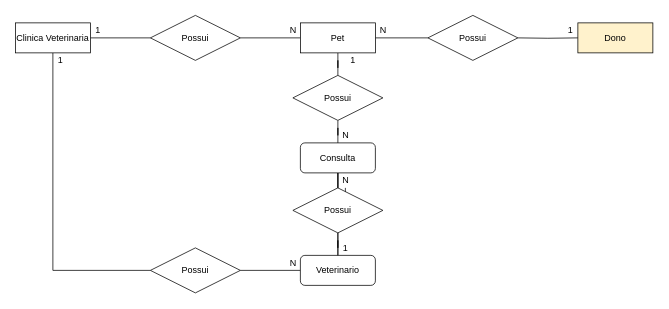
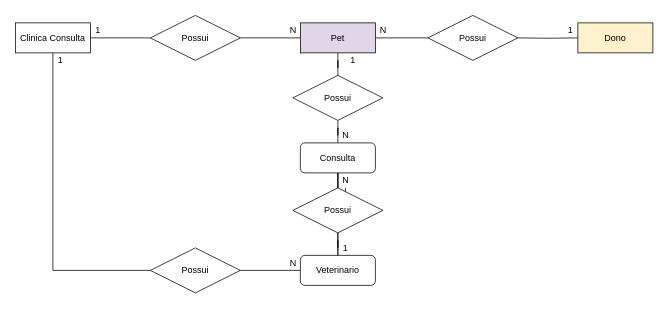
(53, 38) -> (53, 38)
(338, 38) -> (338, 38)
